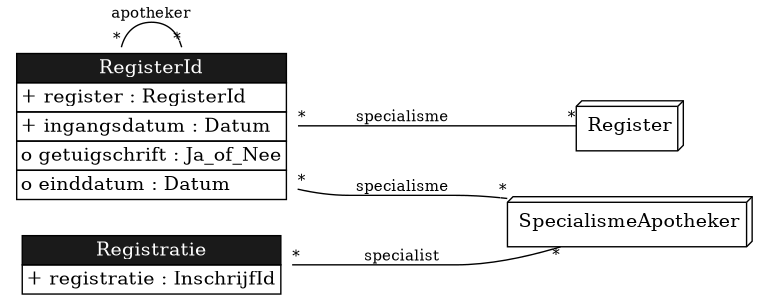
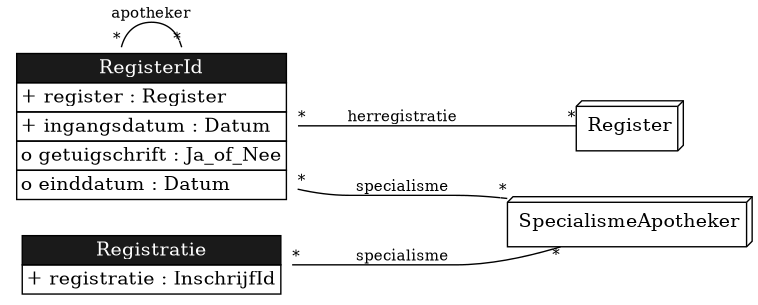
(134, 97) -> (124, 97)
(402, 117) -> (402, 117)
(402, 257) -> (402, 257)
